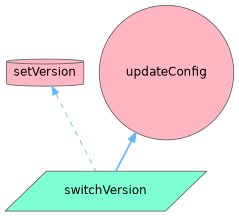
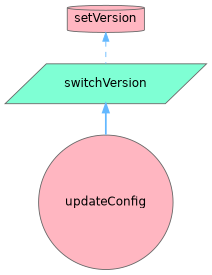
(124, 156) -> (106, 124)
